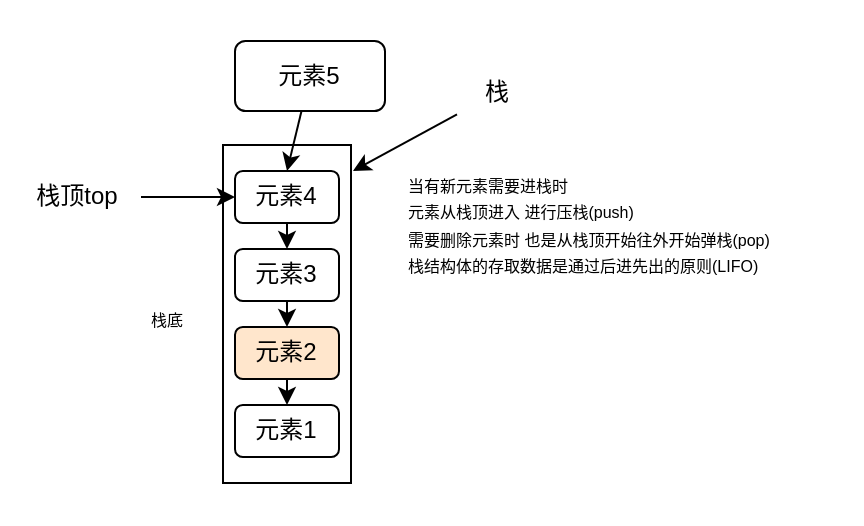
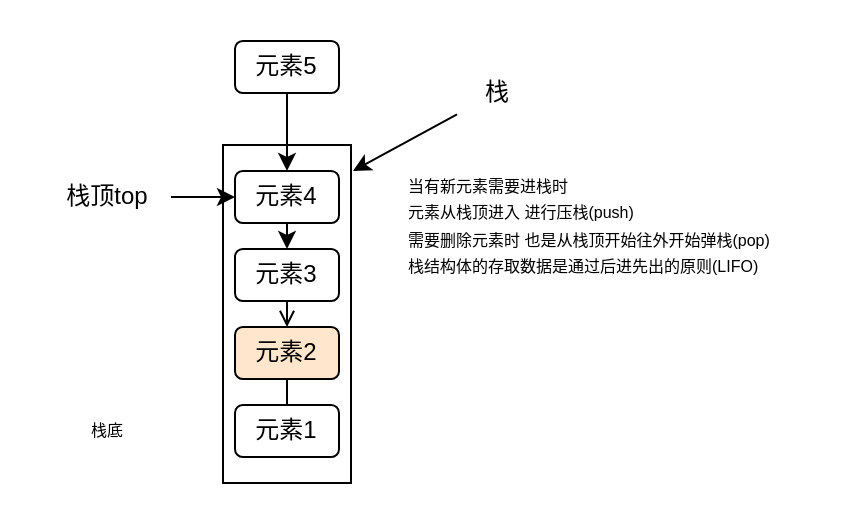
(310, 76) -> (287, 67)
(76, 197) -> (106, 197)
(287, 312) -> (287, 315)
(166, 321) -> (106, 431)
(287, 390) -> (287, 395)
